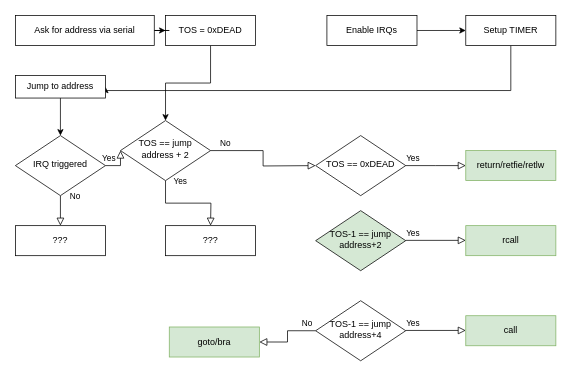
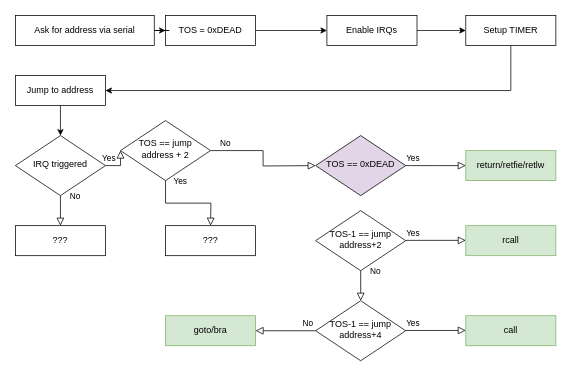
(210, 65) -> (289, 30)
(60, 87) -> (60, 90)
(360, 165) -> (360, 165)
(360, 240) -> (360, 240)
none -> (360, 282)
(214, 342) -> (210, 330)
